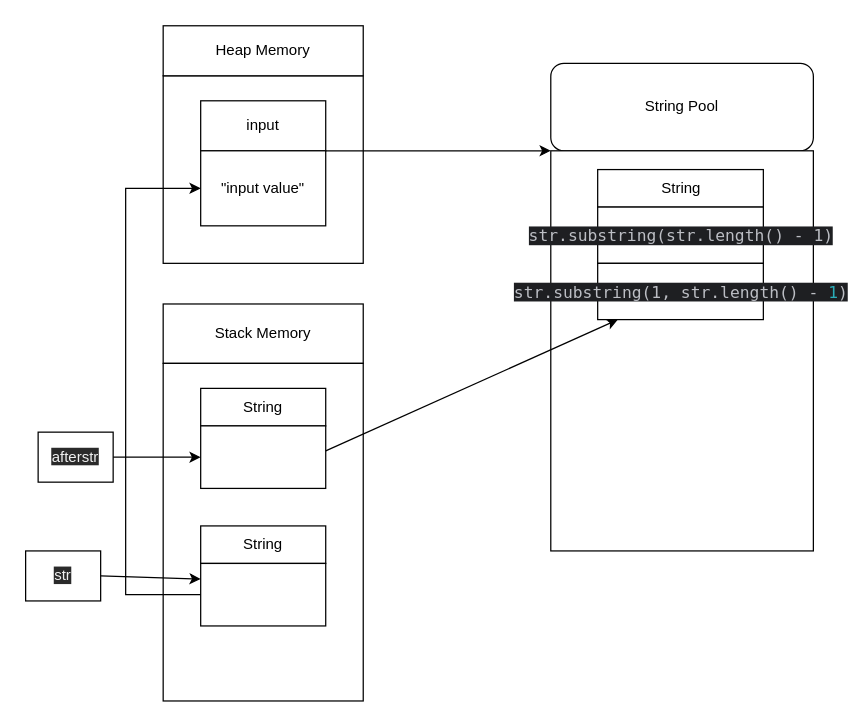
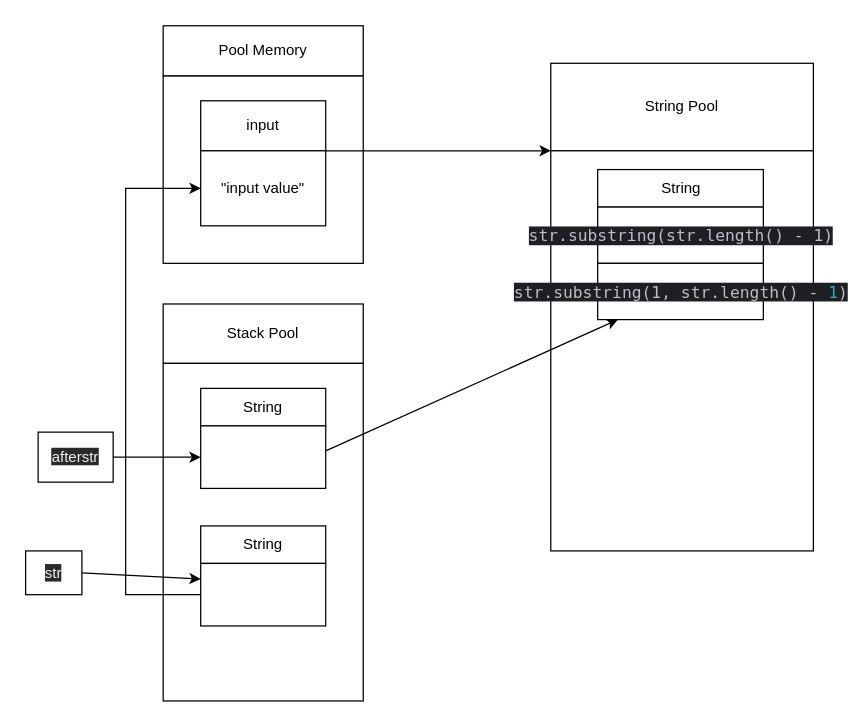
(263, 51) -> (263, 51)
(682, 107) -> (682, 107)
(263, 333) -> (263, 333)
(63, 576) -> (54, 573)
